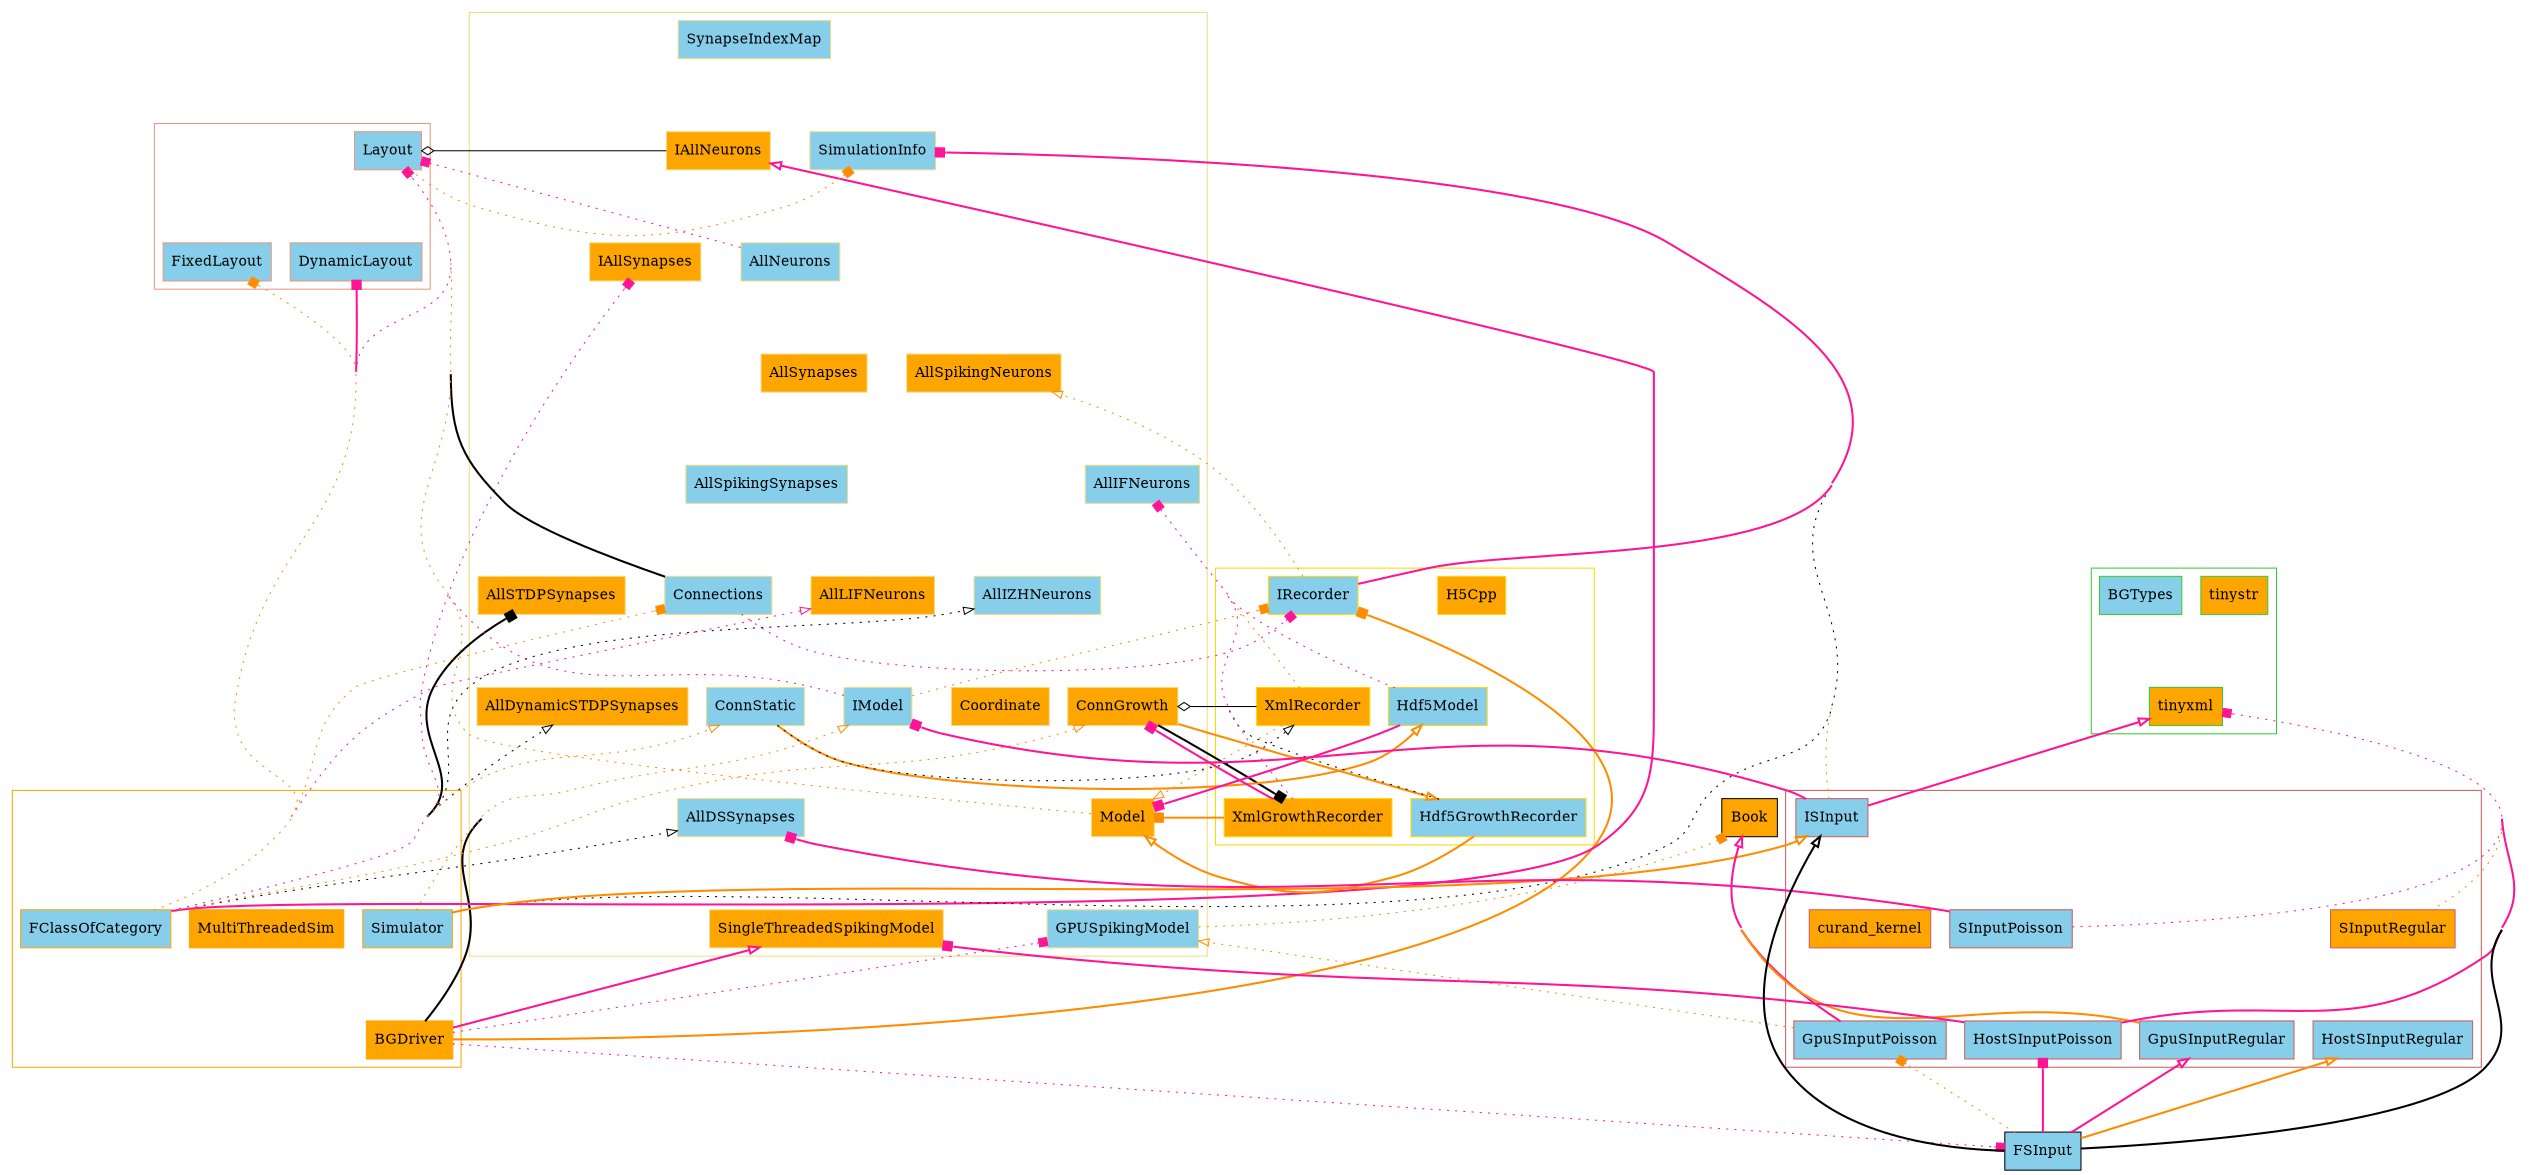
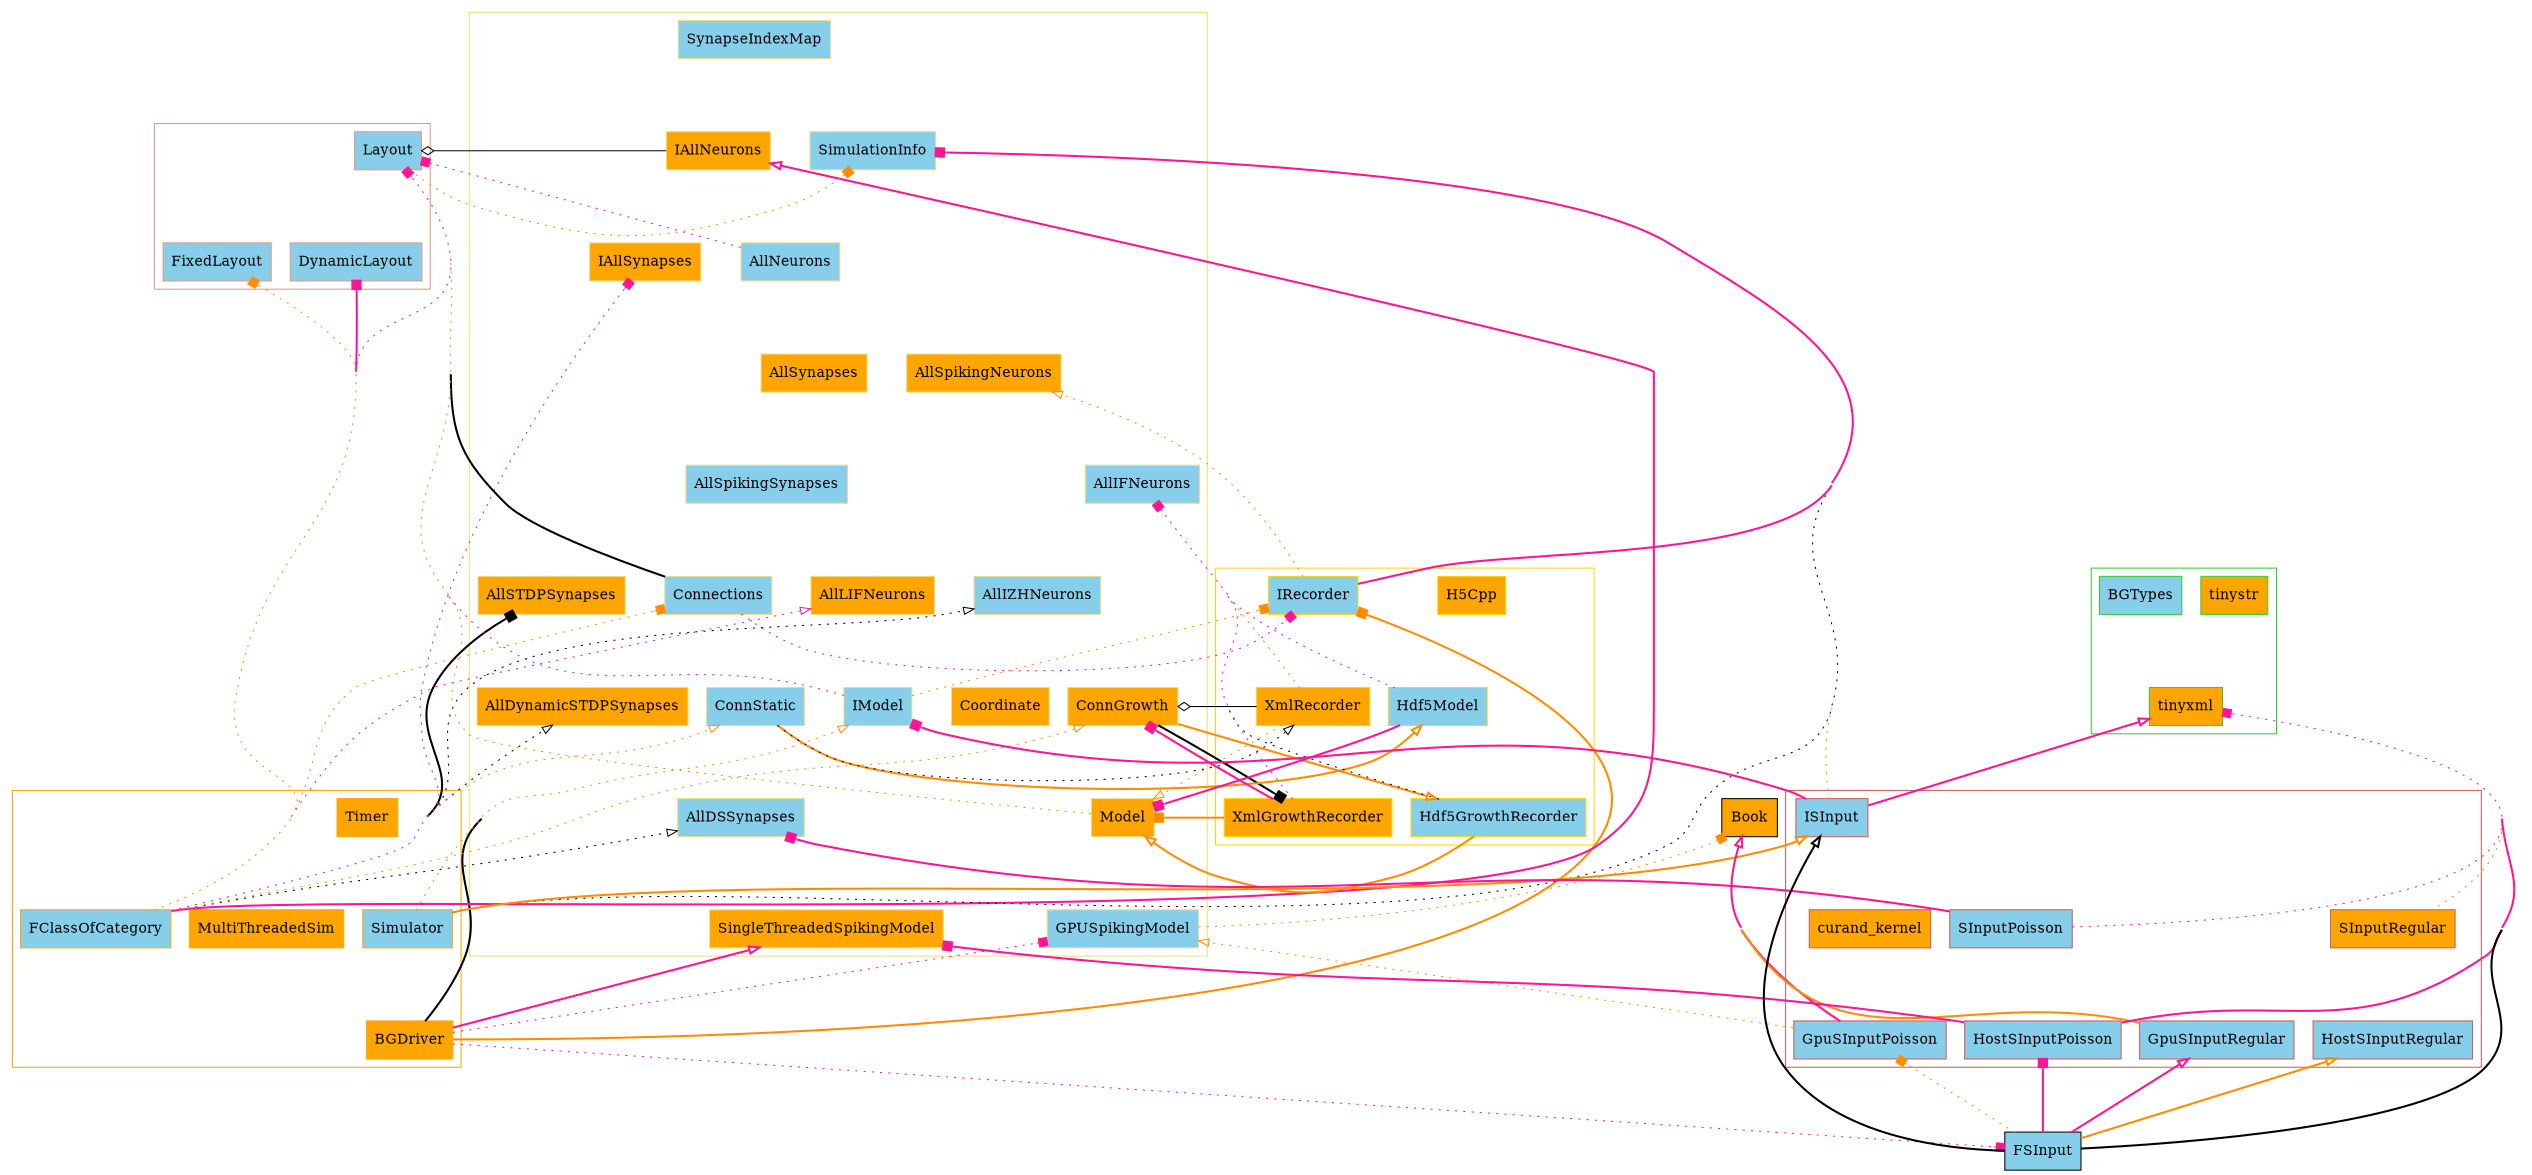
none -> (367, 818)
